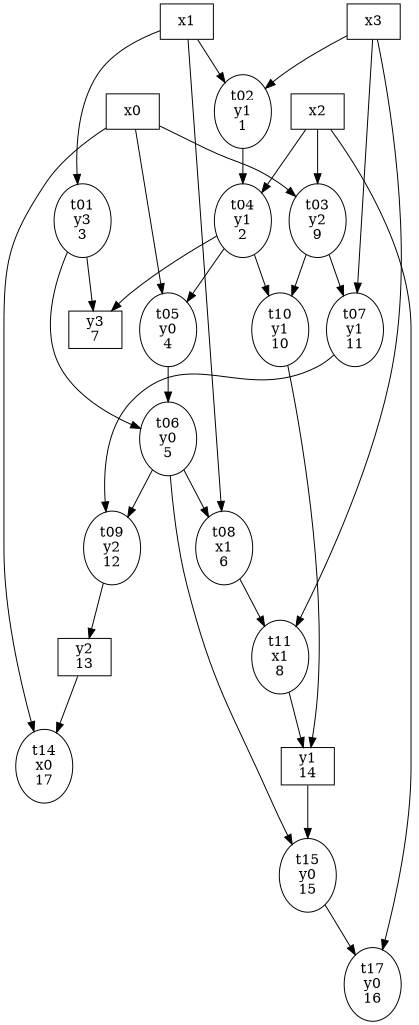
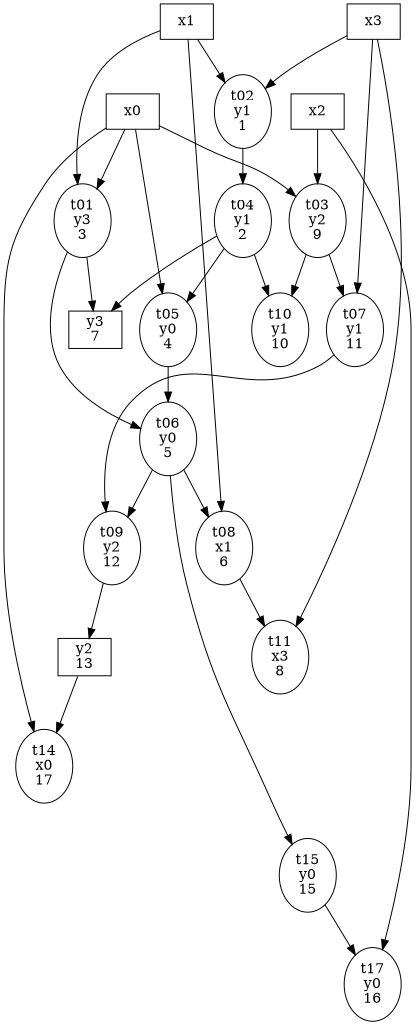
none -> (113, 155)
(287, 157) -> none
(280, 657) -> (280, 657)
(308, 766) -> none
